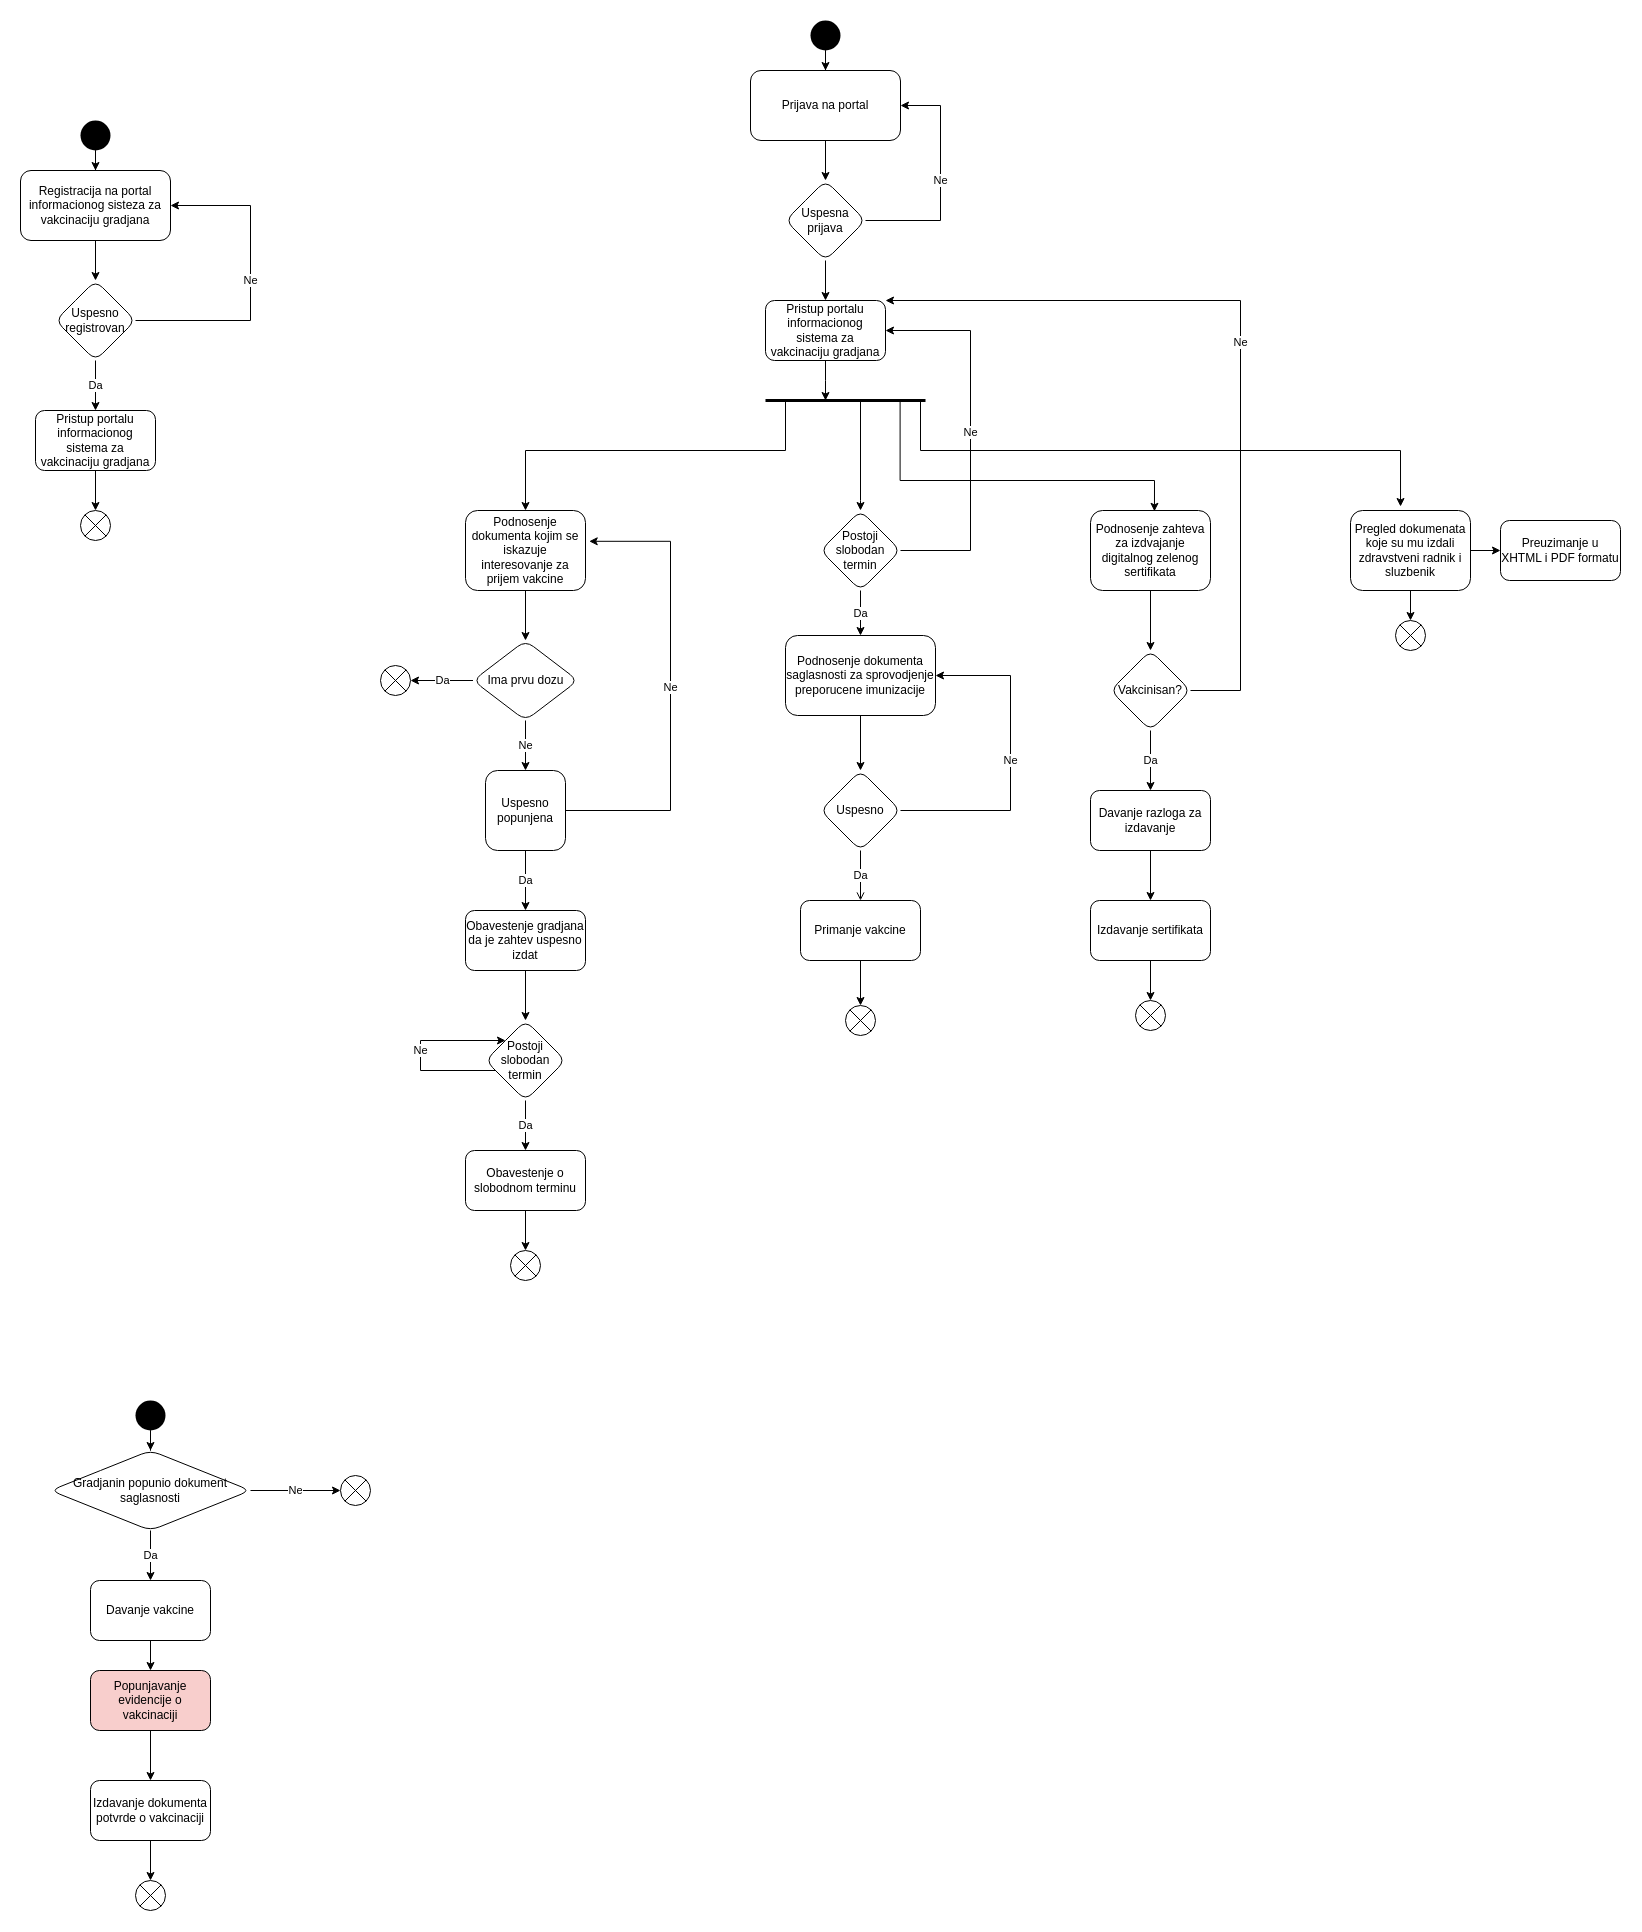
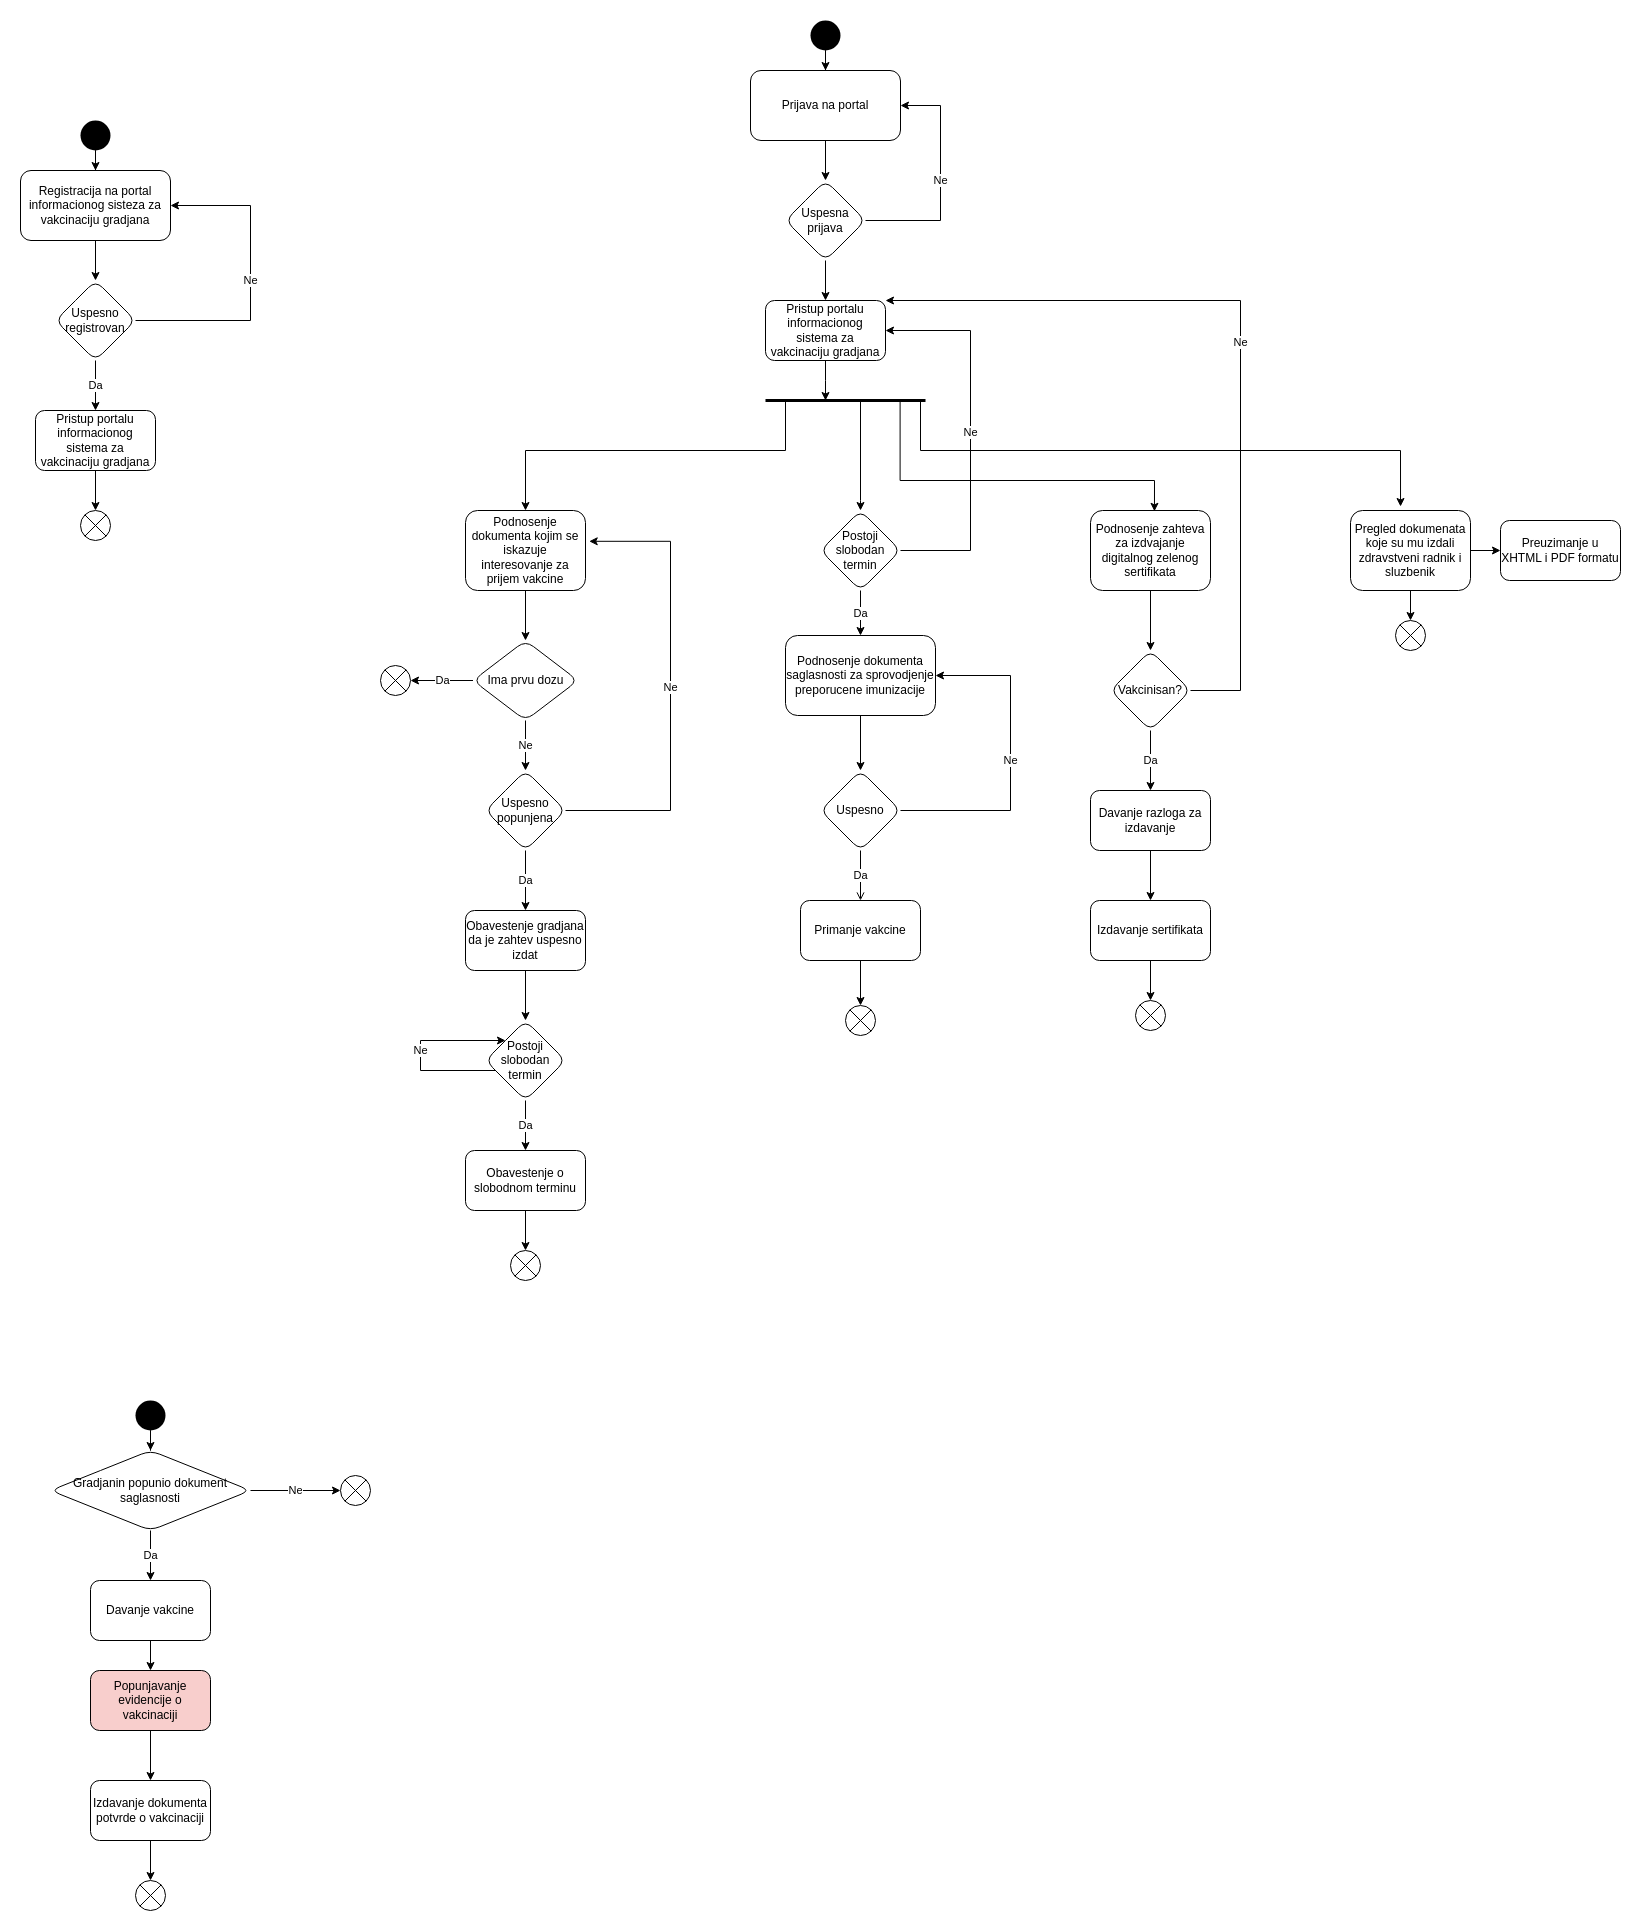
(526, 811) -> (526, 811)
